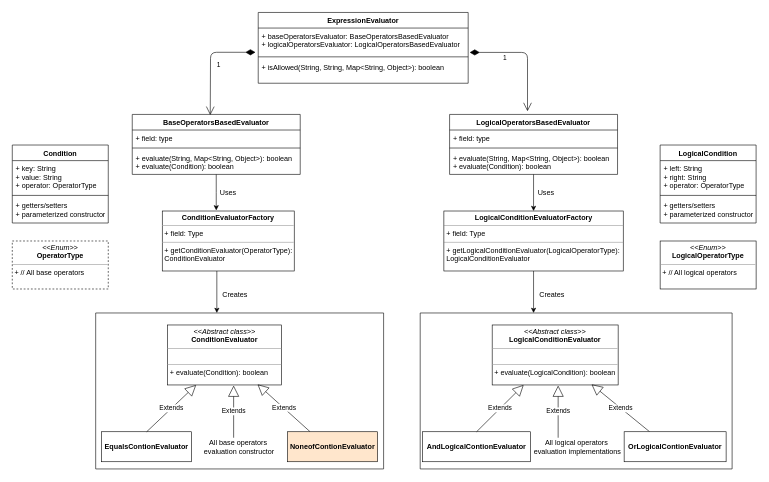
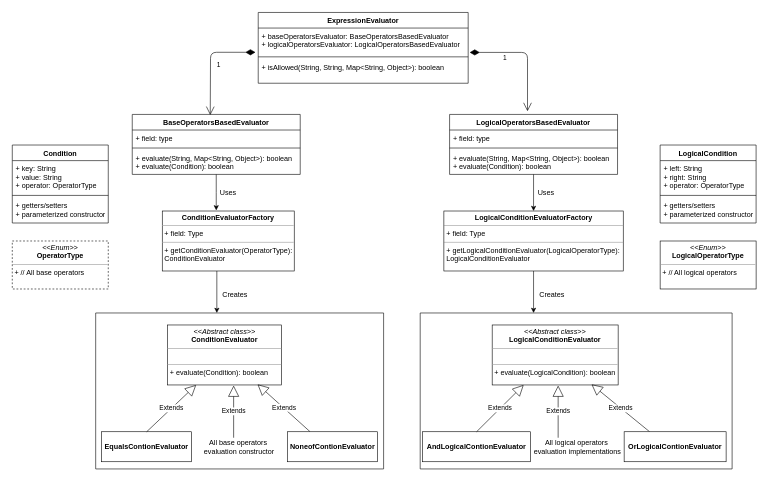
(333, 447) -> (333, 447)
